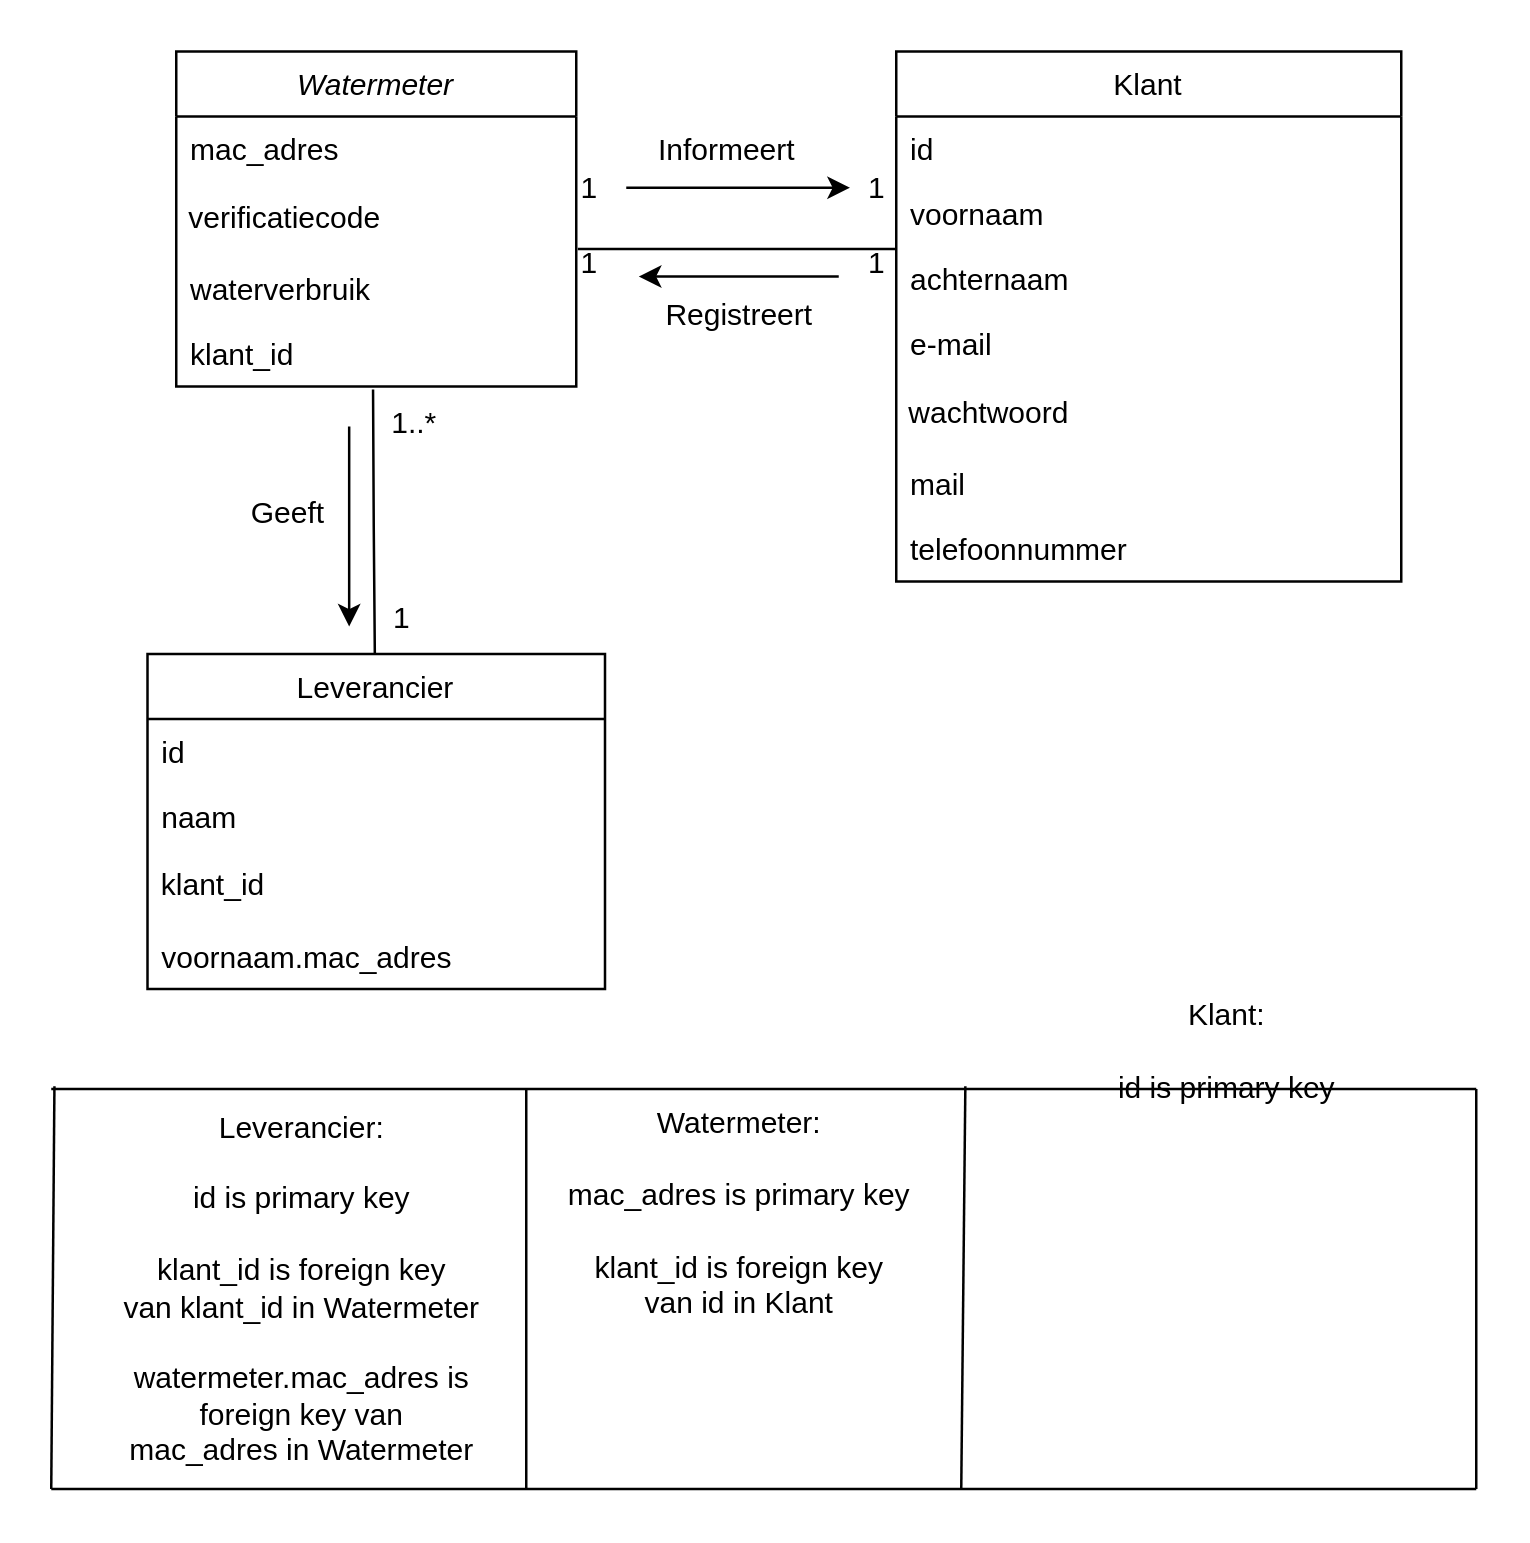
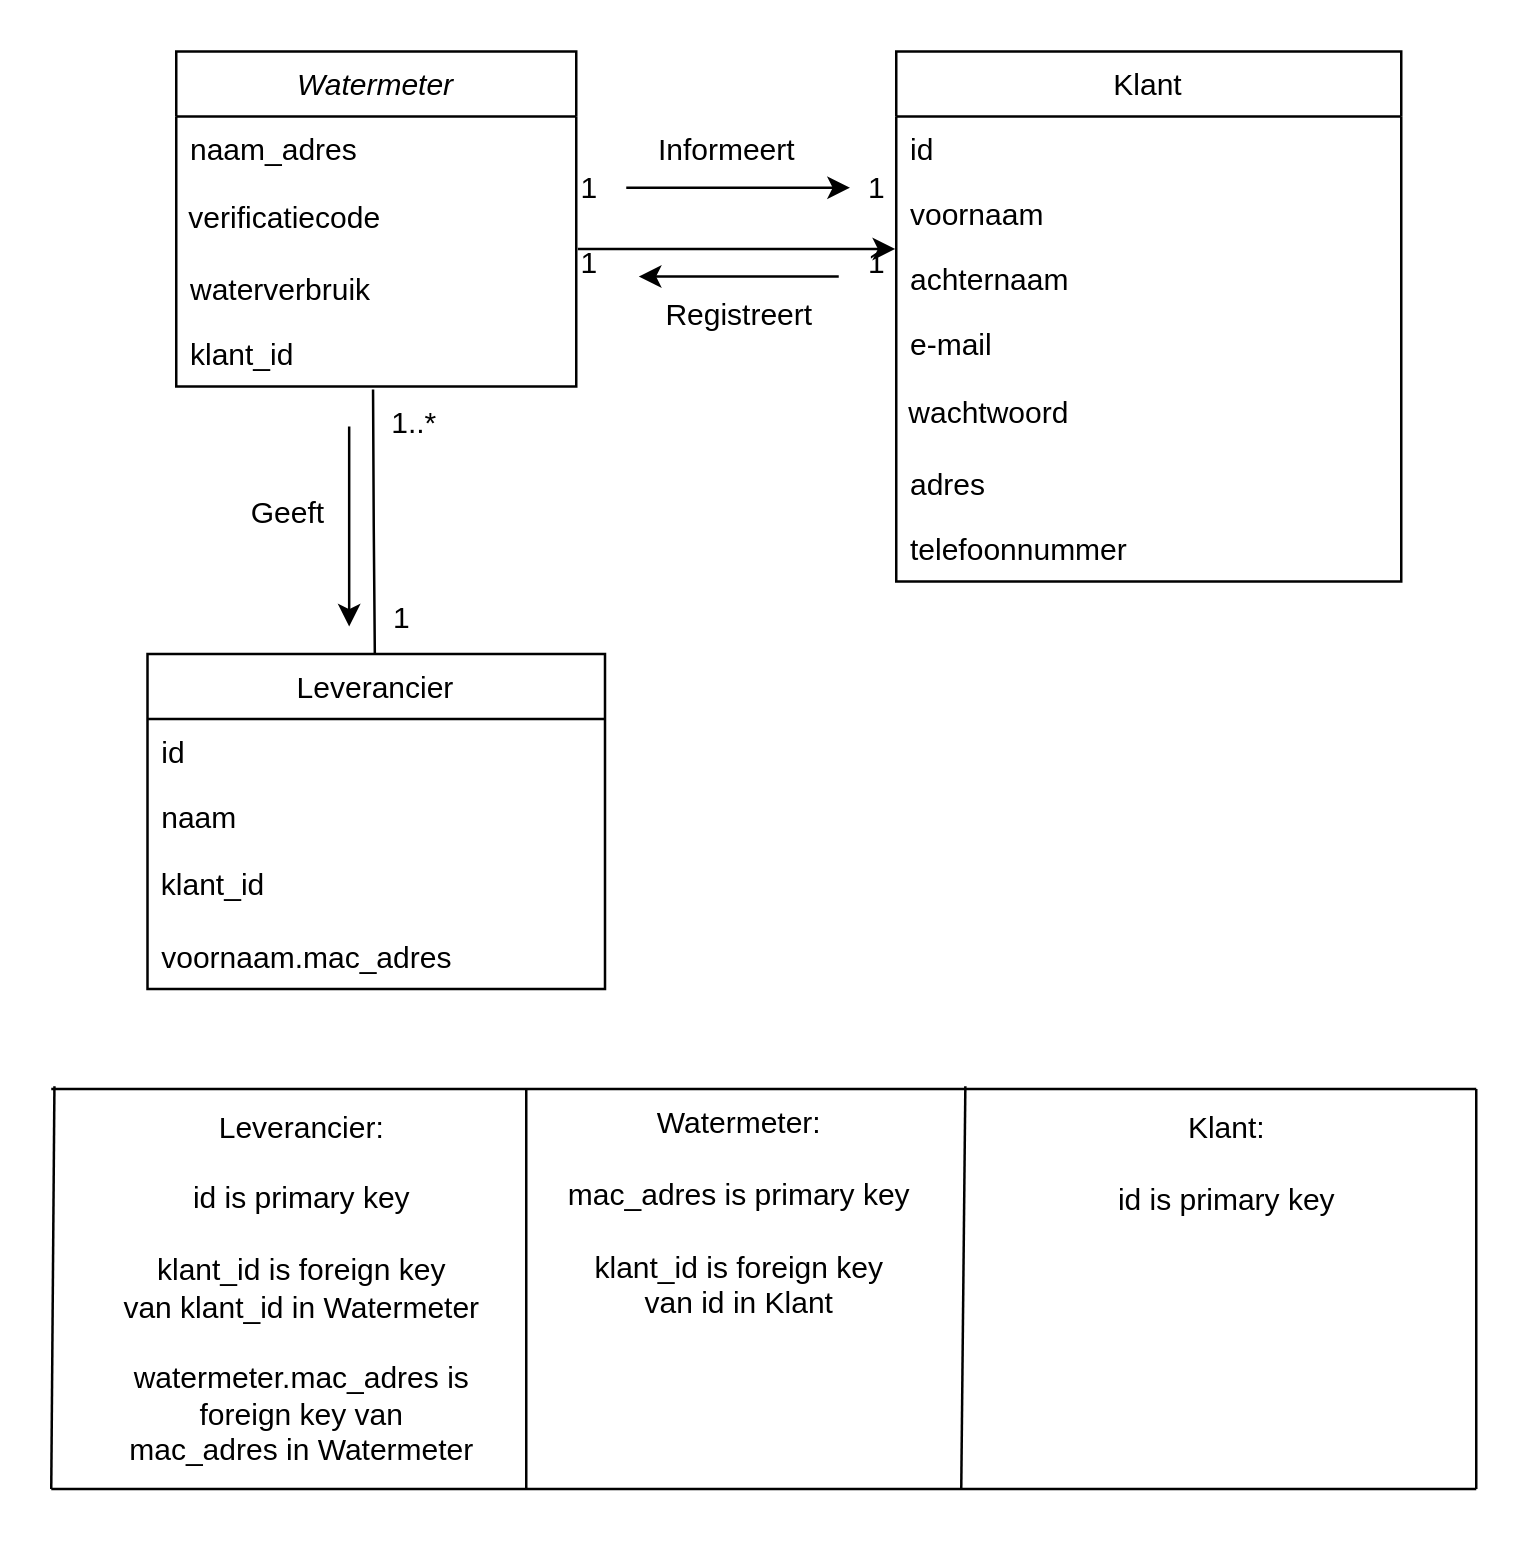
(266, 150) -> (274, 150)
(883, 249) -> (877, 249)
(936, 485) -> (952, 485)
(1226, 1051) -> (1226, 1164)
